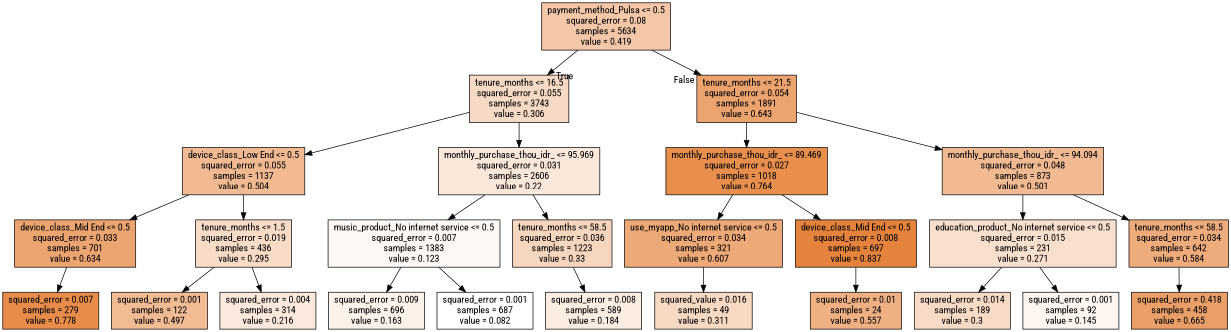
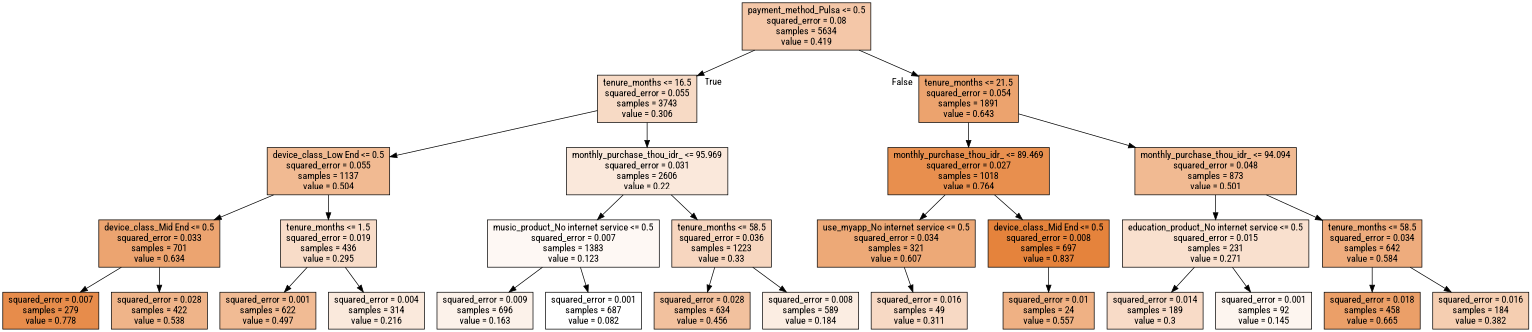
(159, 311) -> (268, 311)
none -> (159, 311)
none -> (702, 311)
(703, 311) -> (919, 311)
(1179, 311) -> (1372, 311)
none -> (1481, 311)
